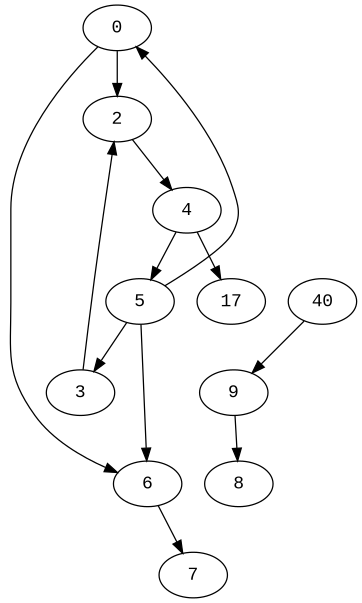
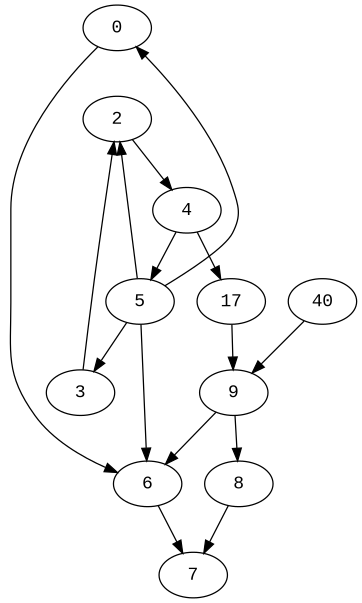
(117, 67) -> (129, 217)
none -> (232, 341)
none -> (195, 434)
none -> (219, 524)
